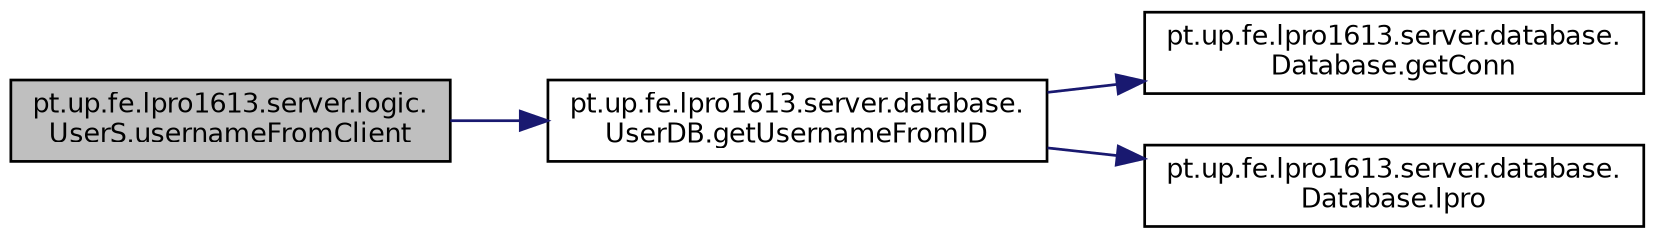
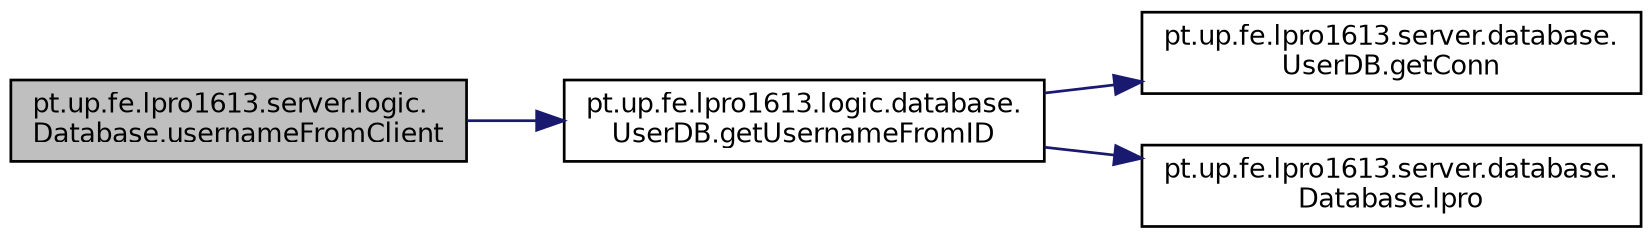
(1394, 53) -> (1392, 53)
(231, 121) -> (239, 121)
(797, 121) -> (804, 121)
